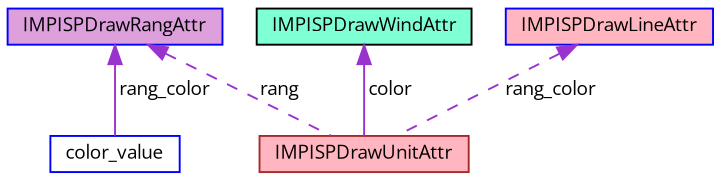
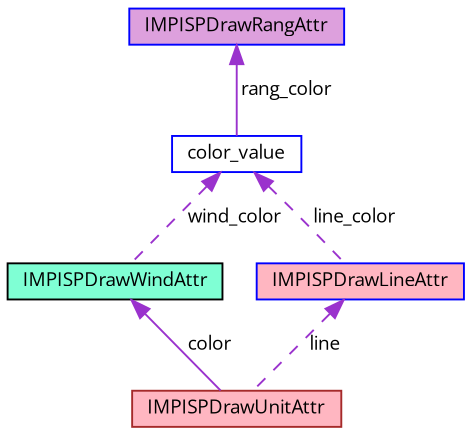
(549, 90) -> (323, 345)
(248, 95) -> none
none -> (307, 224)
none -> (169, 225)
